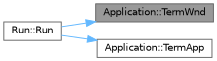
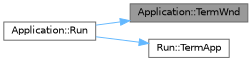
(33, 31) -> (50, 31)
(155, 48) -> (189, 48)
